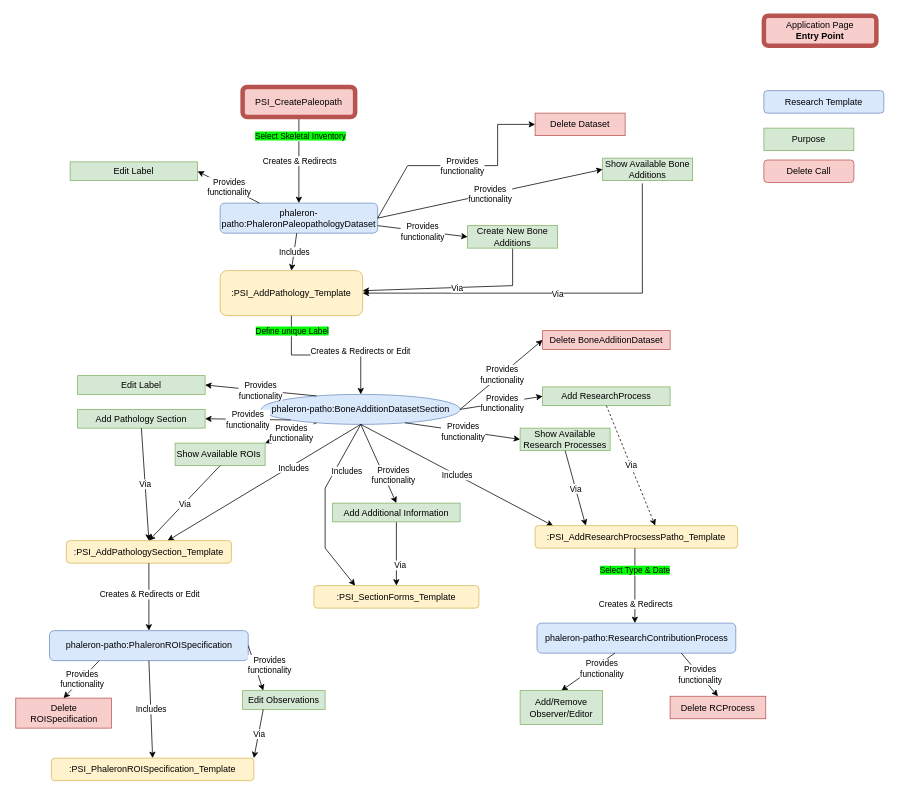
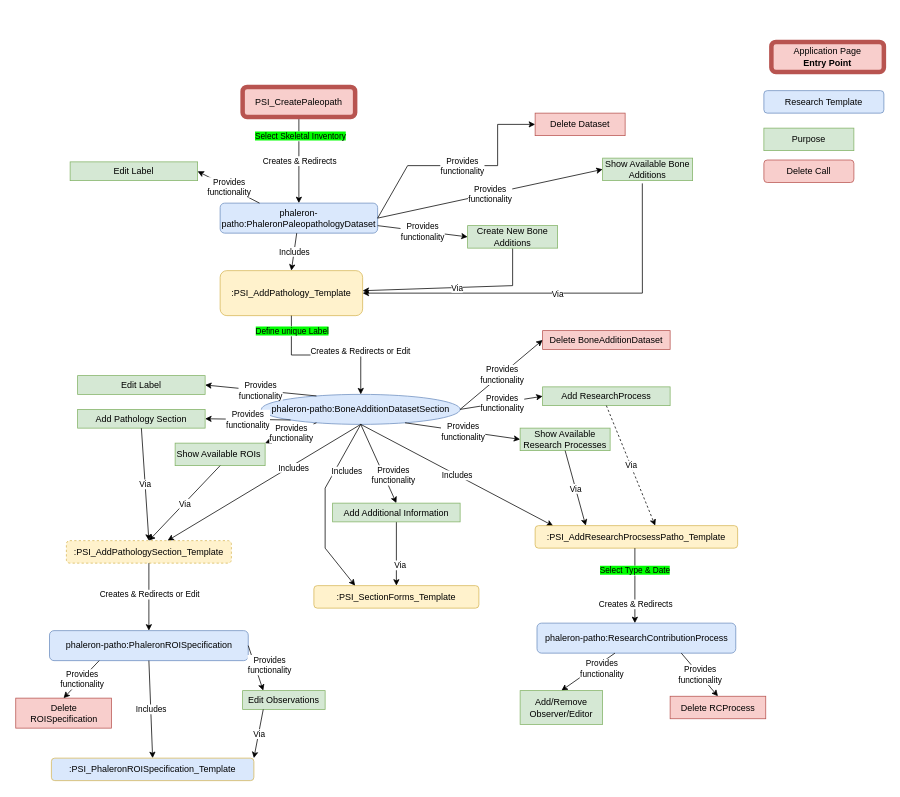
(820, 30) -> (828, 57)
(149, 552) -> (149, 552)
(153, 769) -> (153, 769)
